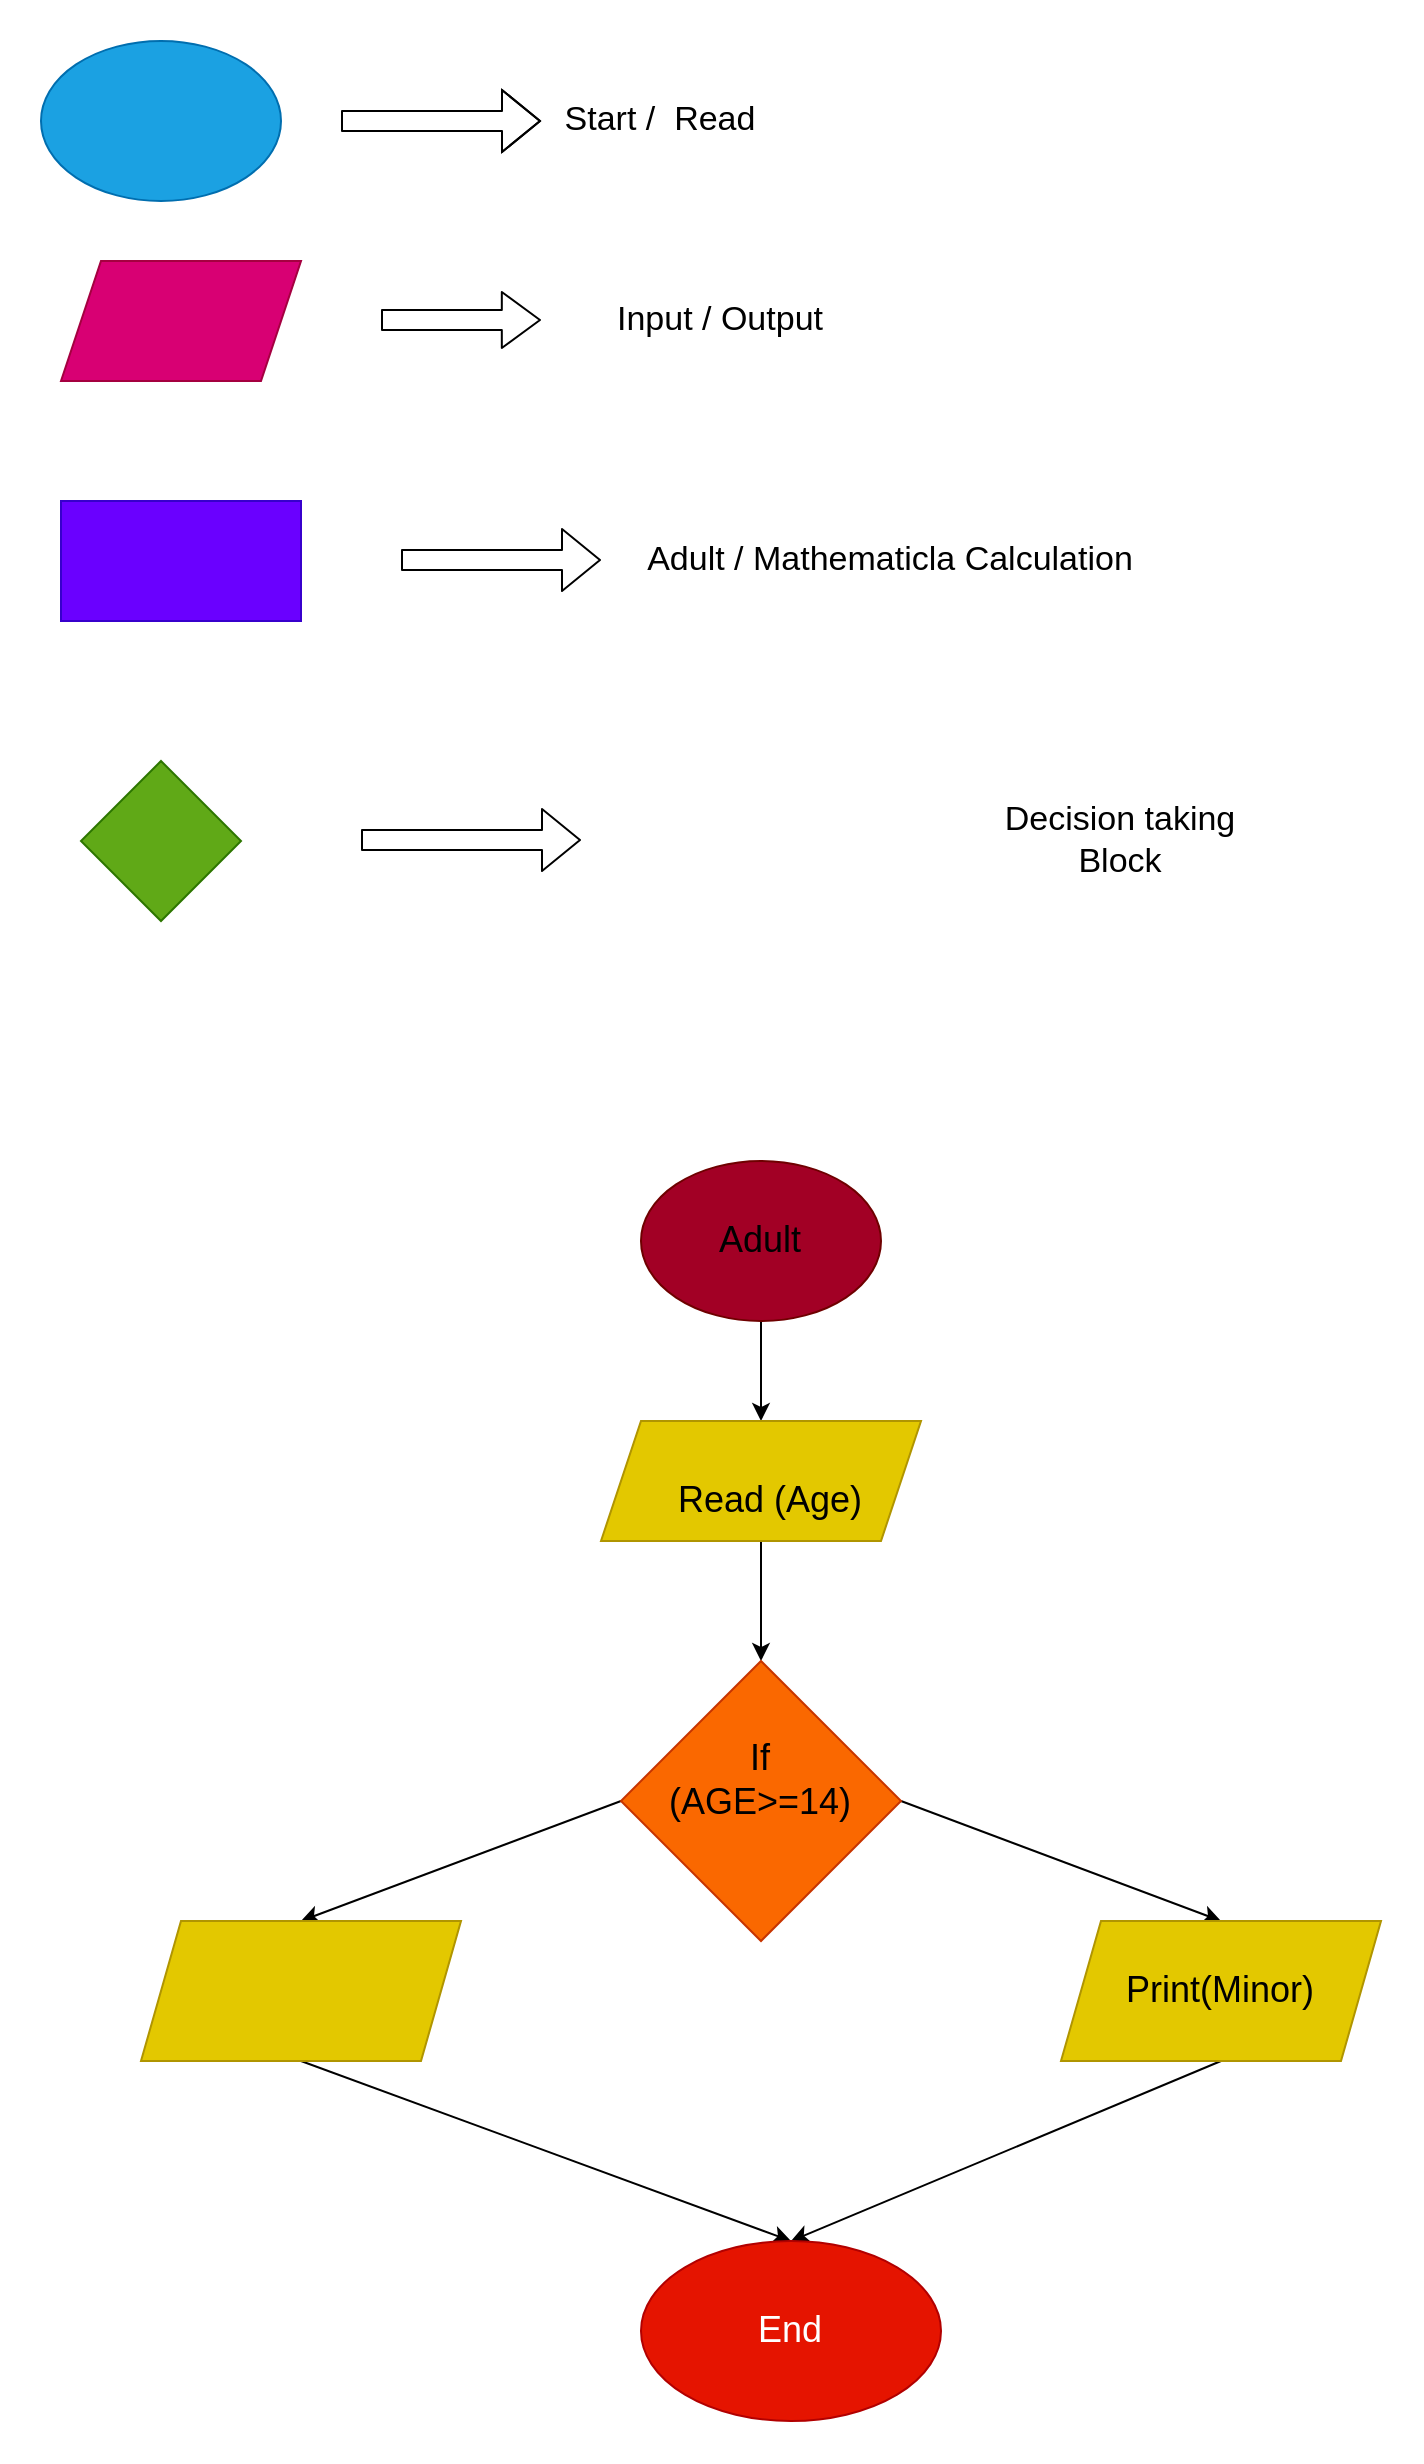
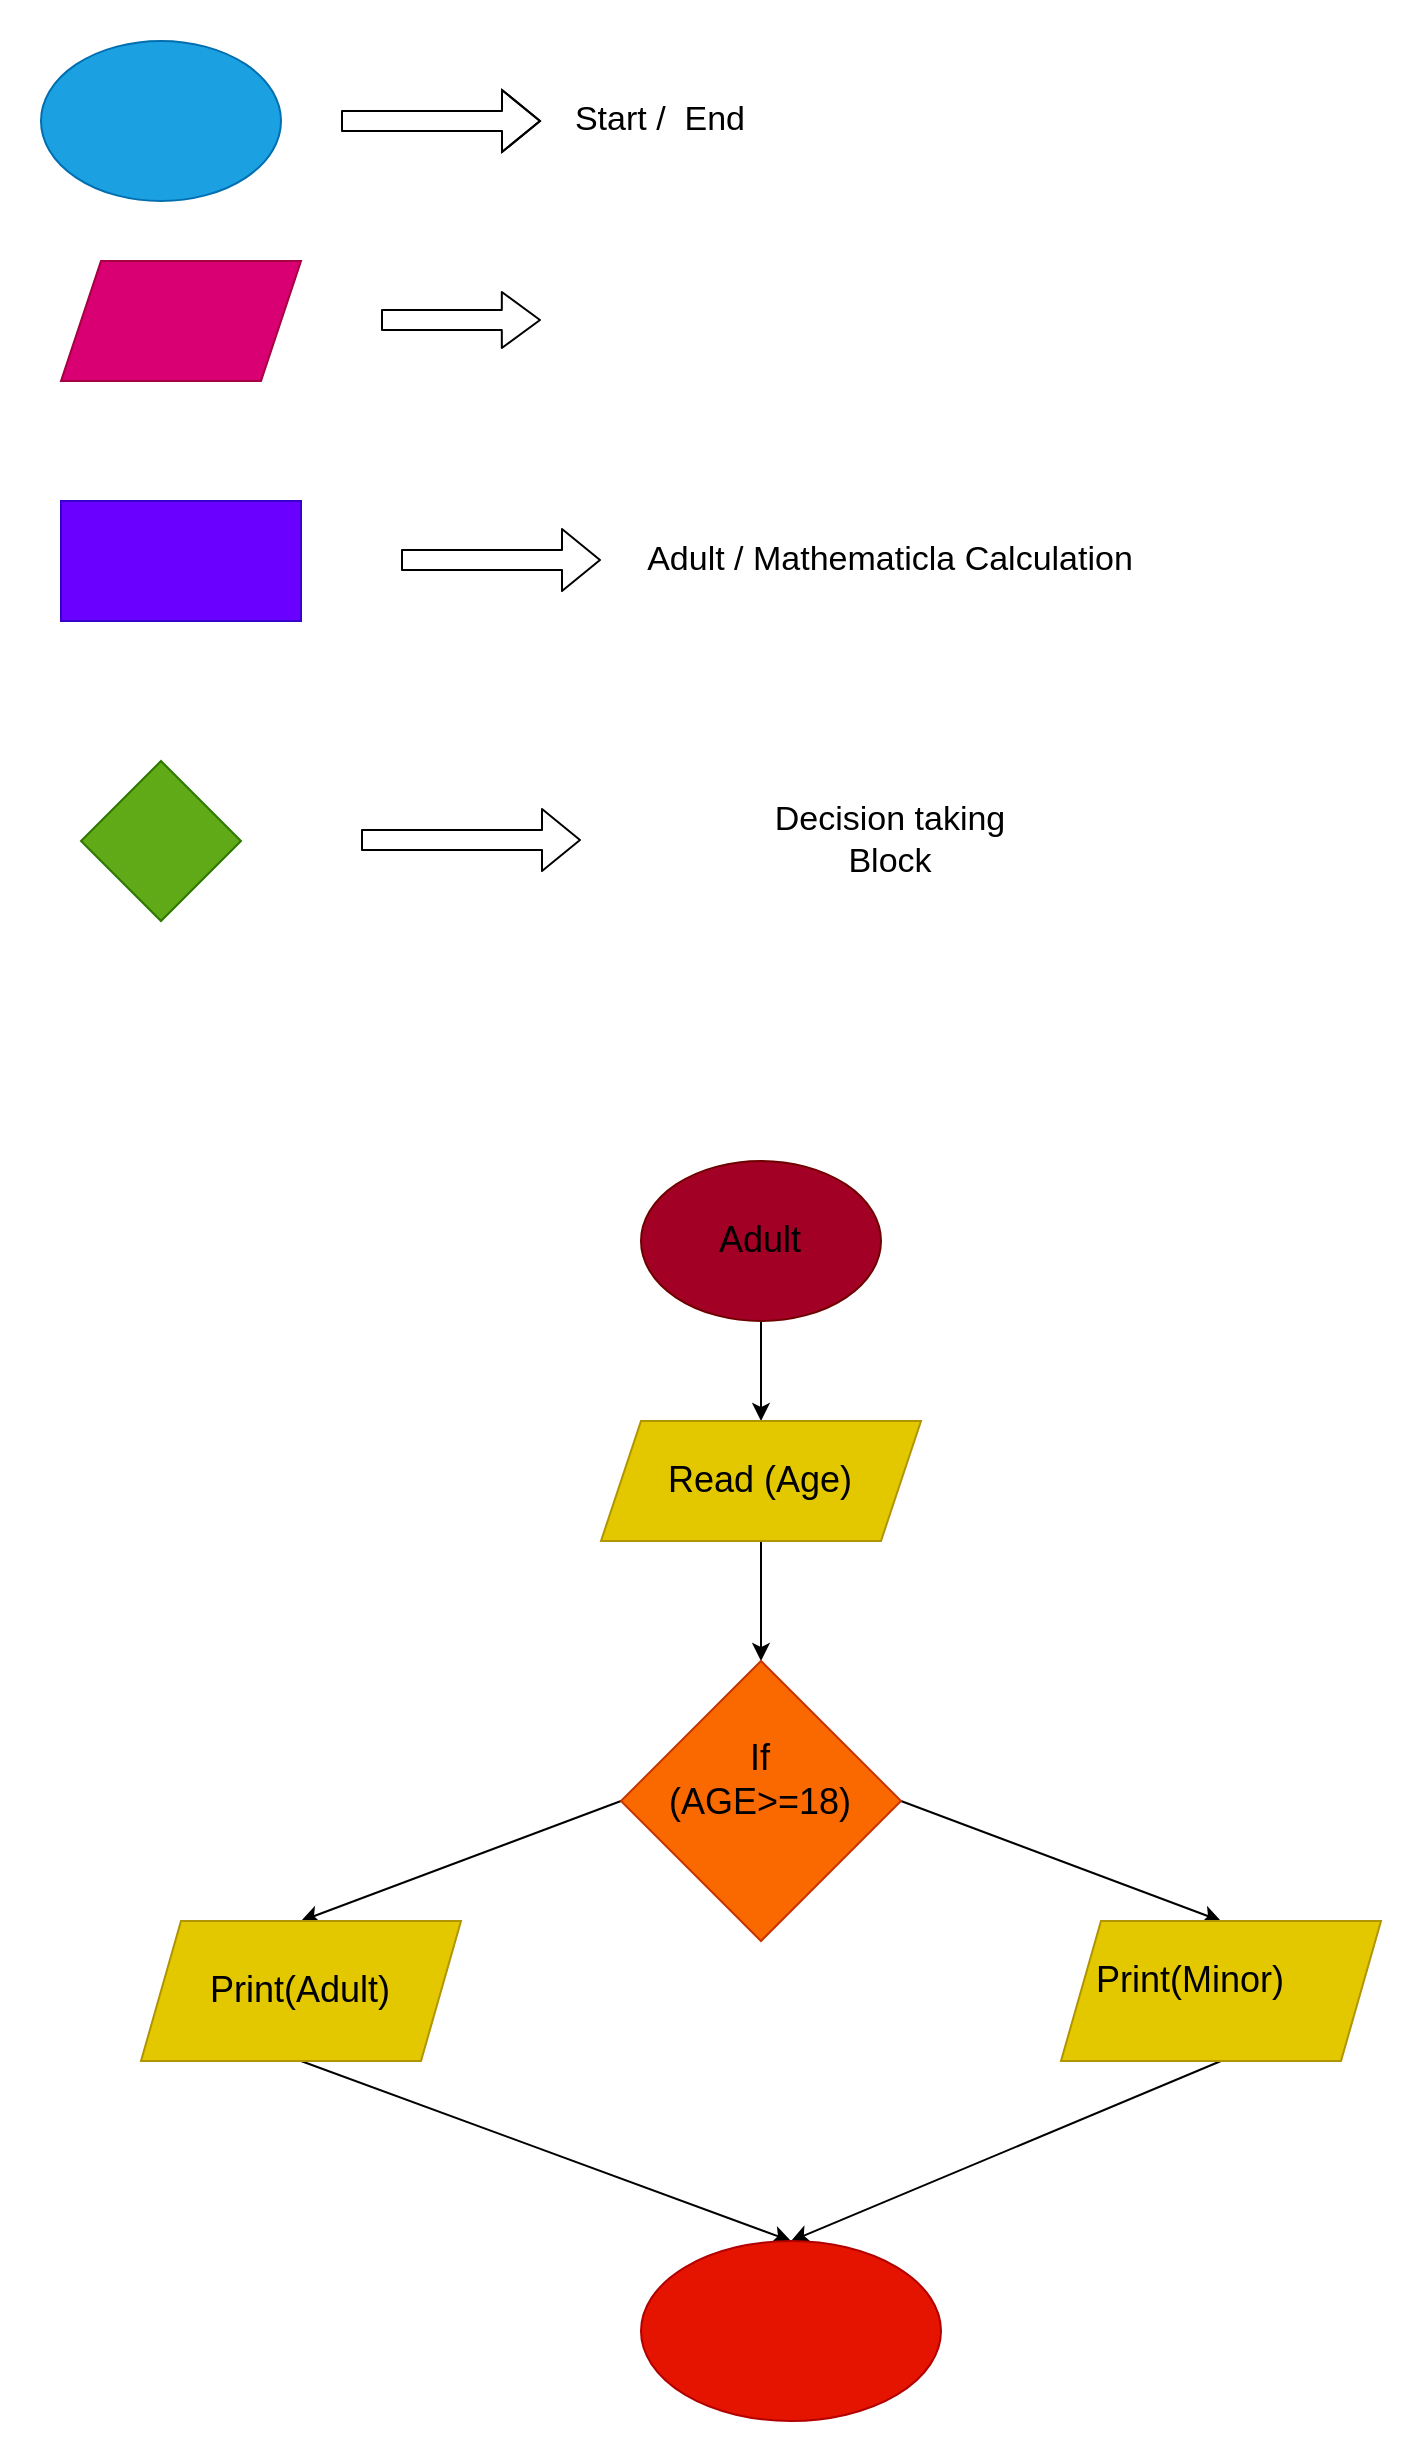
(661, 121) -> (661, 121)
(721, 321) -> none
(1121, 841) -> (891, 841)
(771, 1501) -> (761, 1481)
(761, 1781) -> (761, 1781)
none -> (301, 1991)
(1221, 1991) -> (1191, 1981)
(791, 2331) -> none
